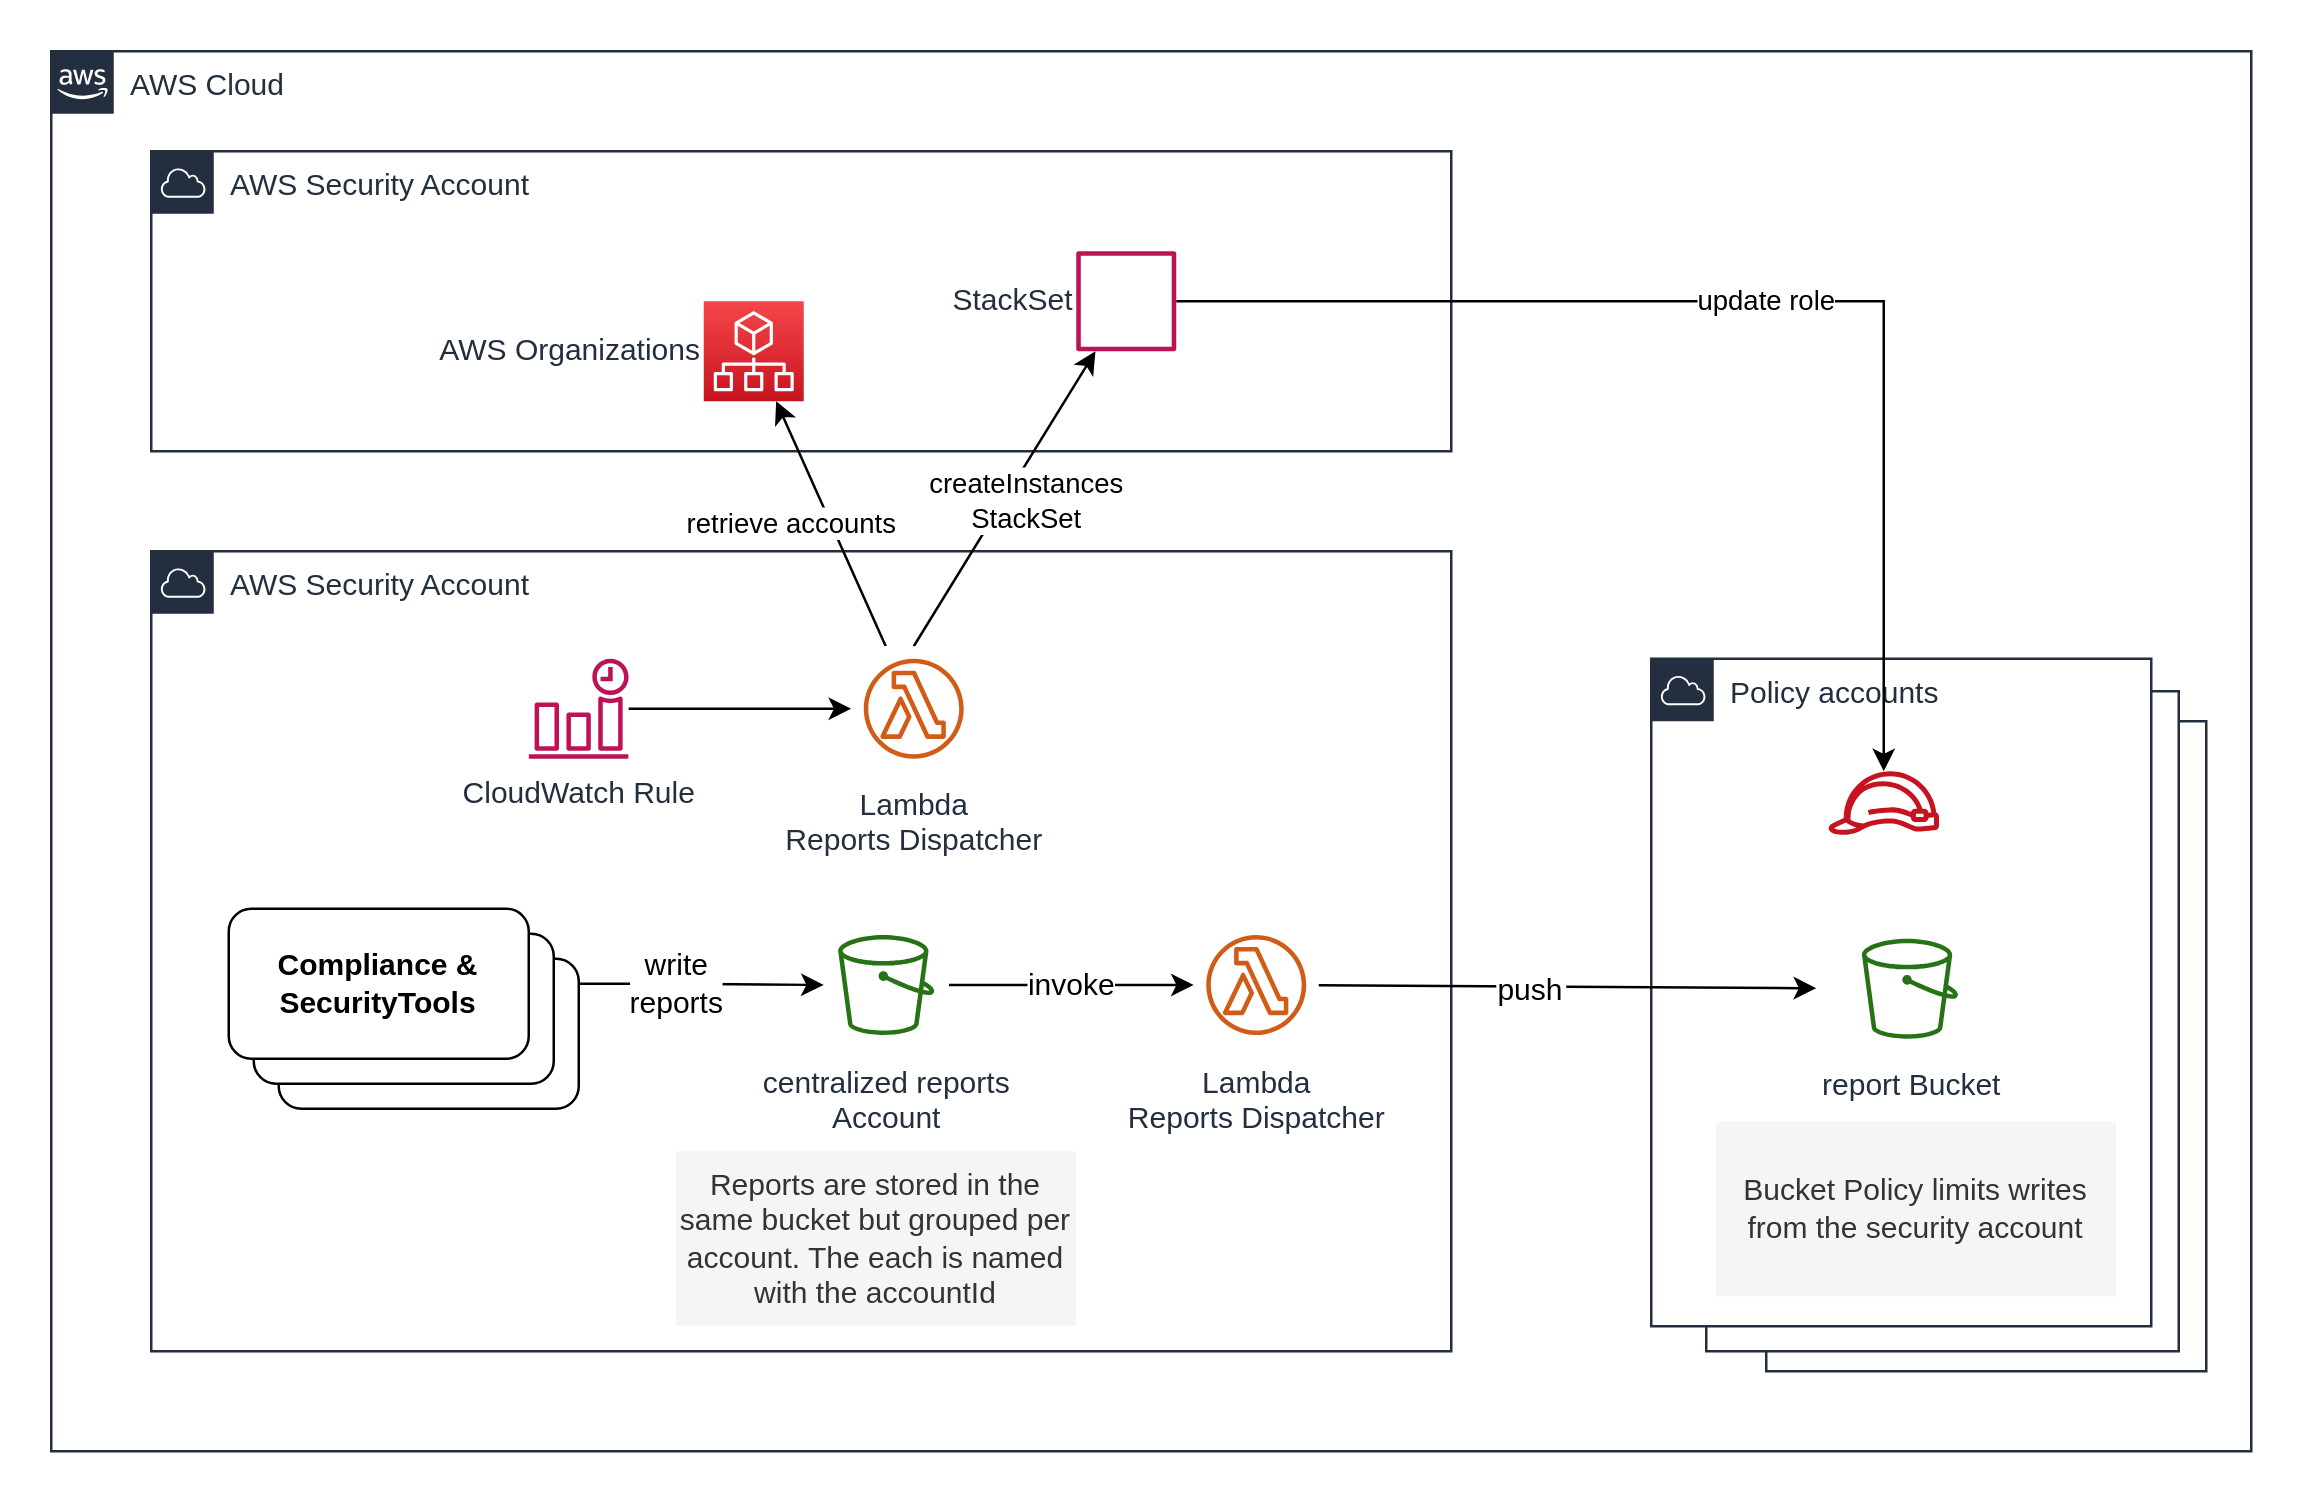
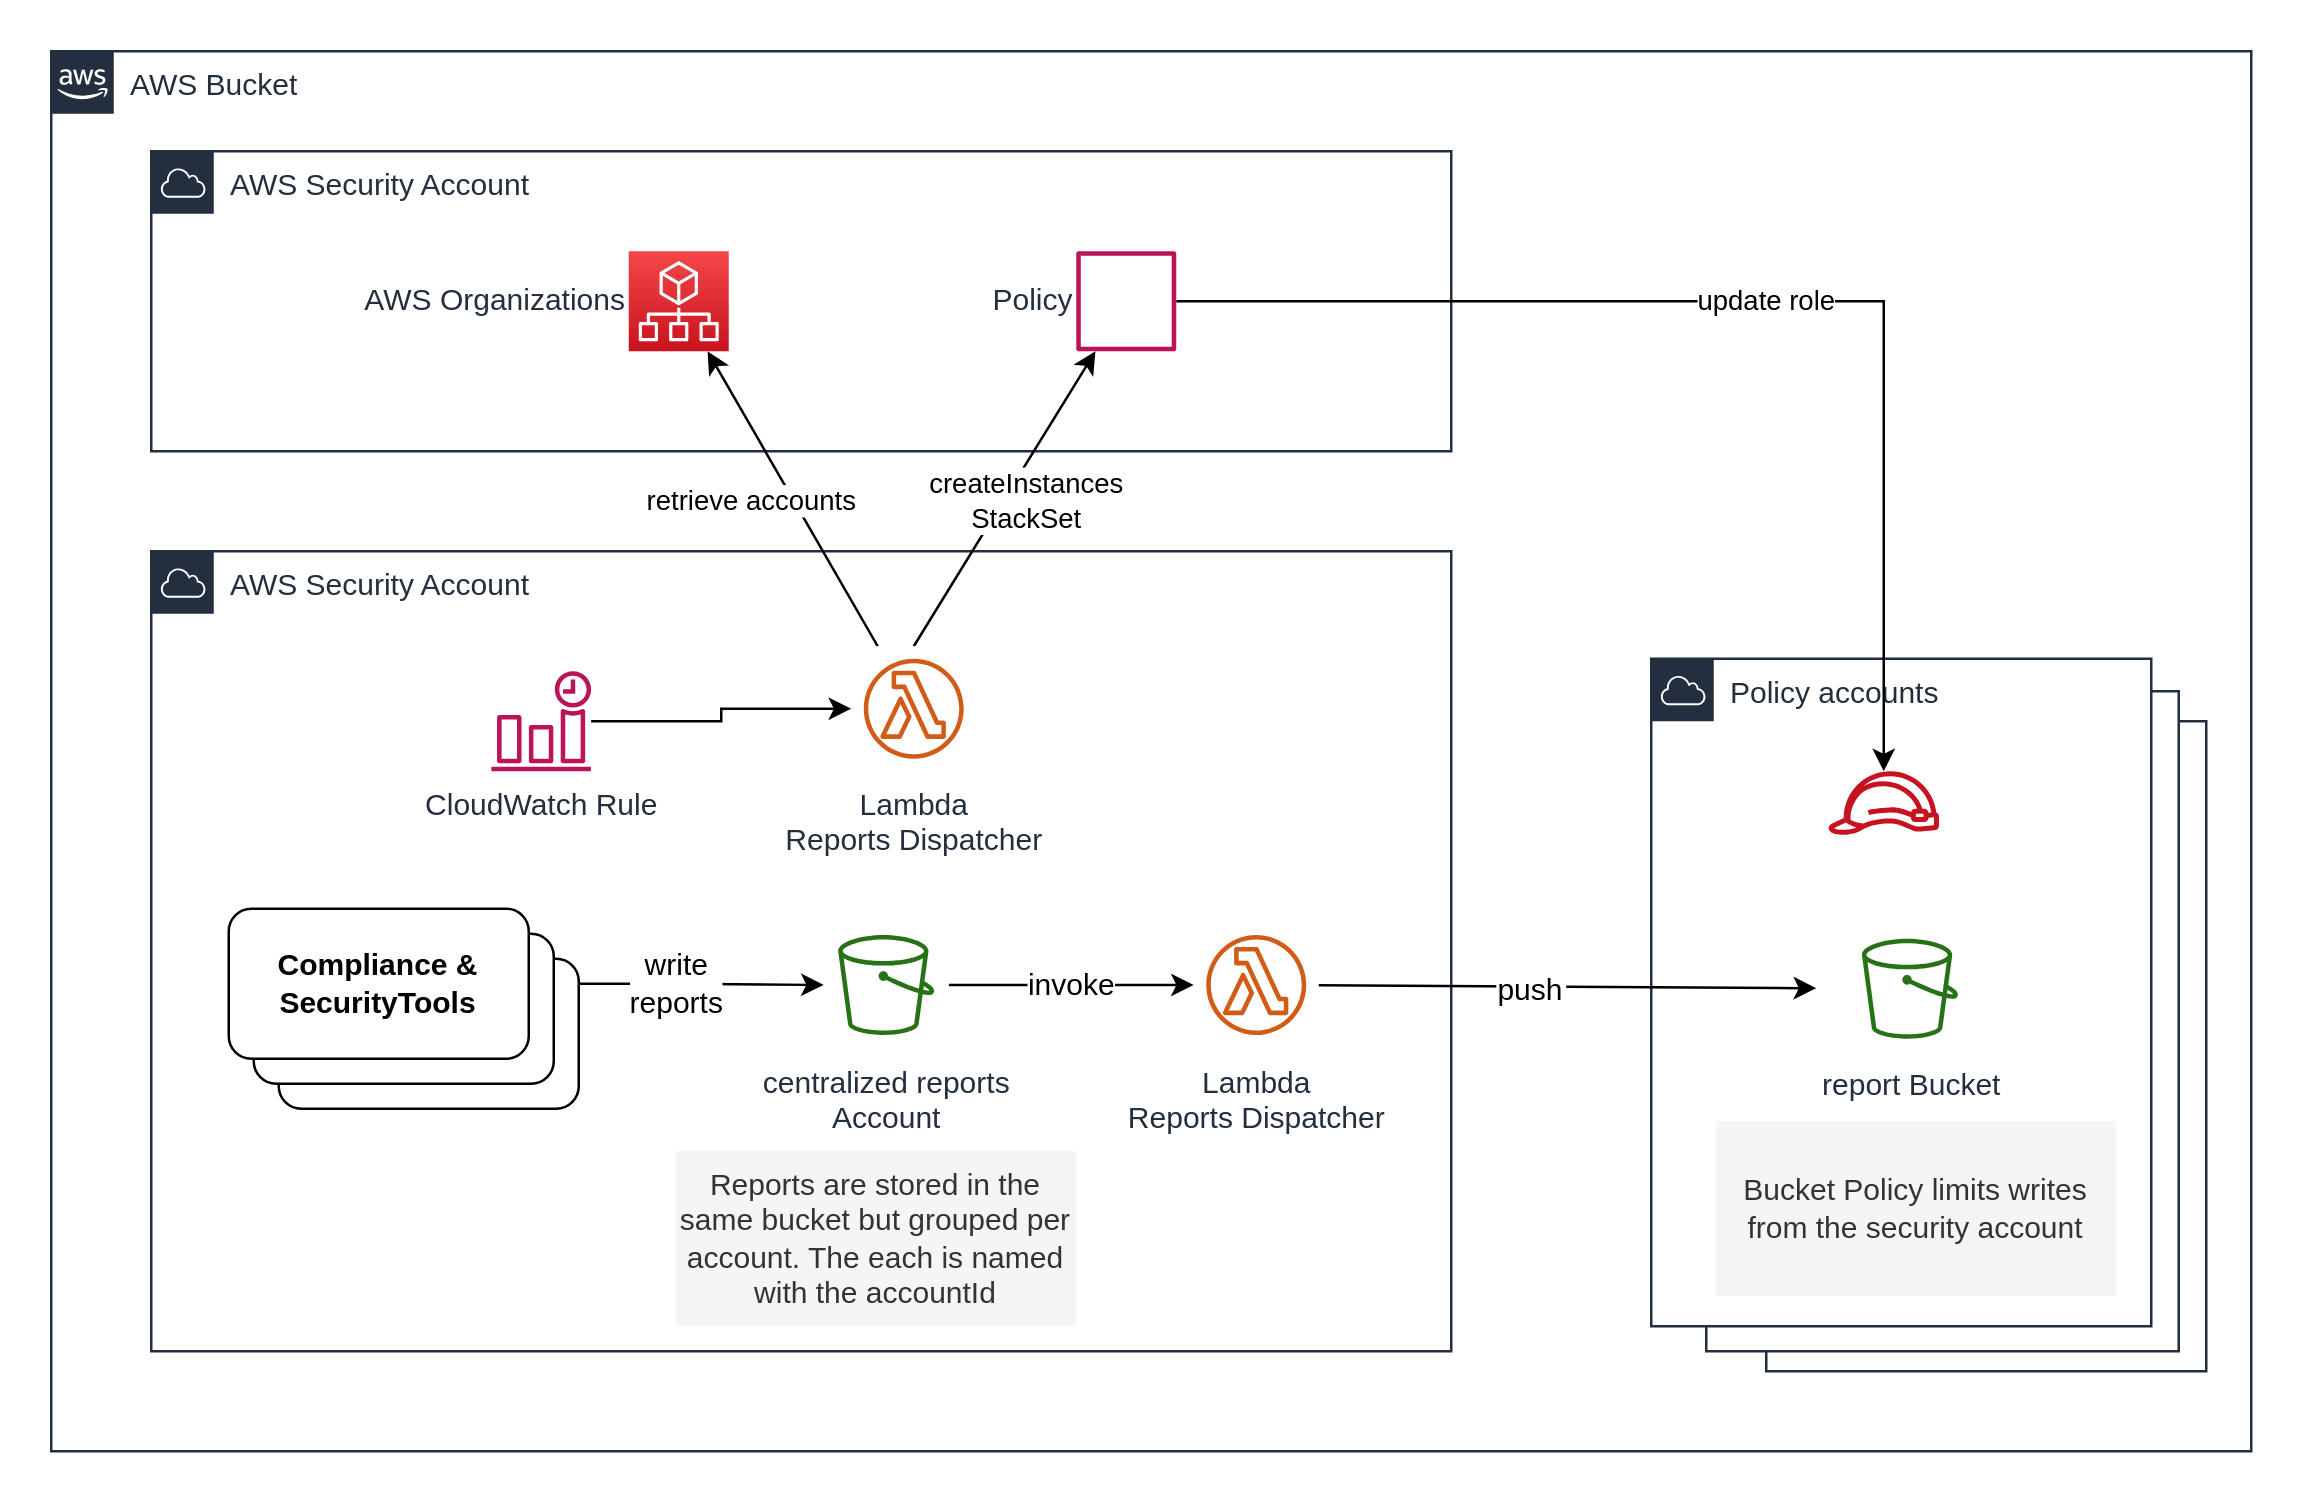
(199, 87) -> (211, 87)
(1007, 301) -> (1031, 301)
(754, 351) -> (679, 301)
(579, 709) -> (541, 721)
